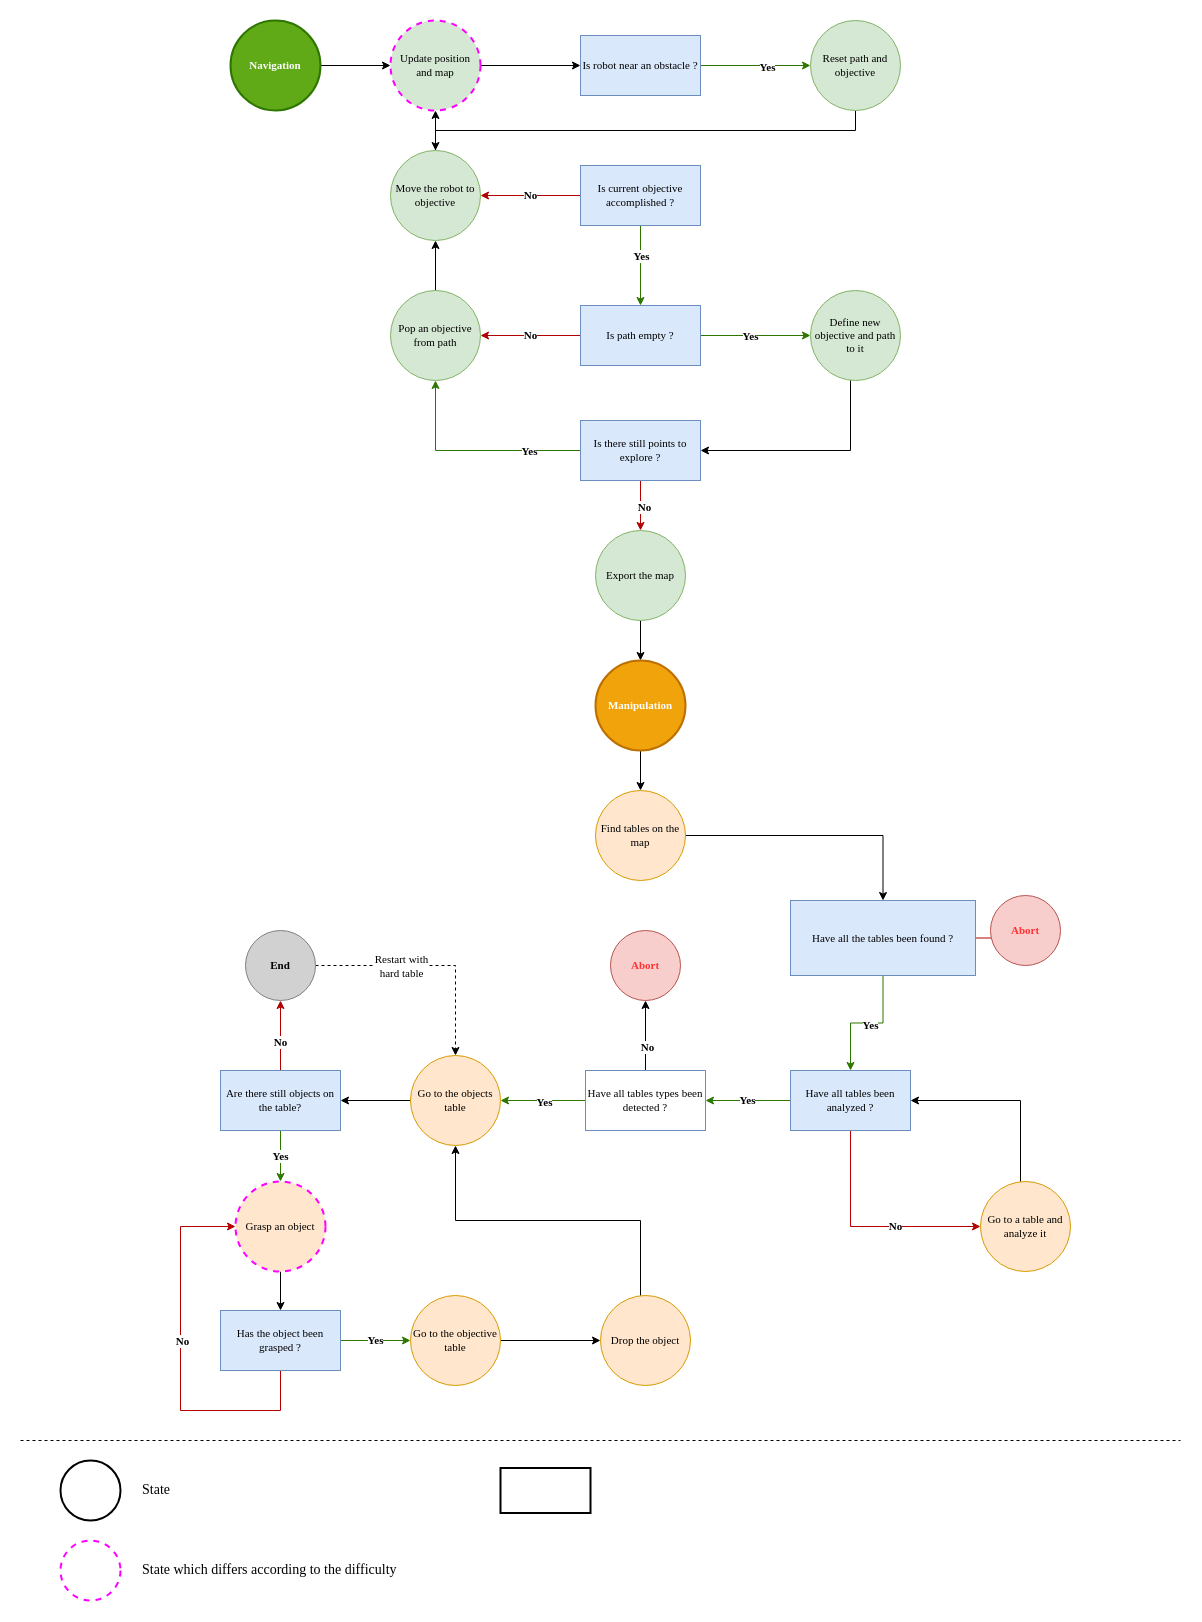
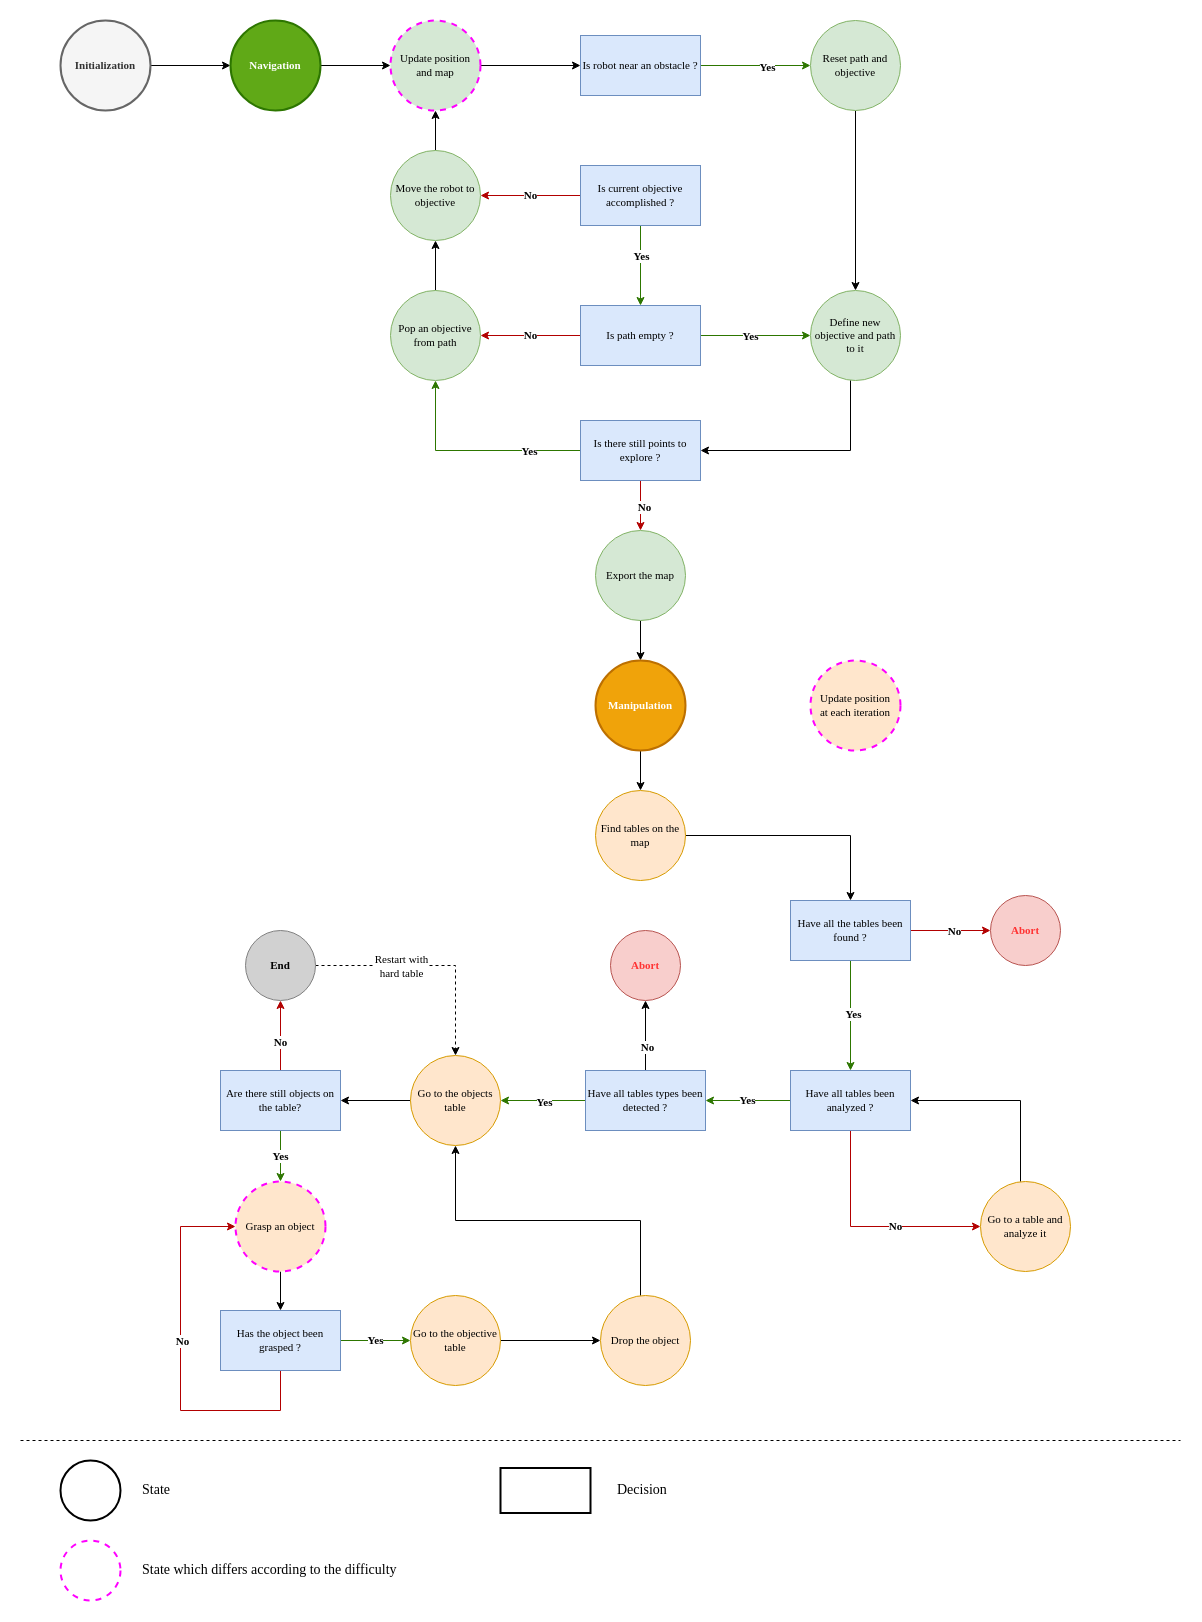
none -> (106, 66)
none -> (187, 66)
(649, 131) -> (856, 206)
none -> (856, 706)
(883, 938) -> (851, 931)
(646, 1101) -> (646, 1101)
none -> (636, 1491)
